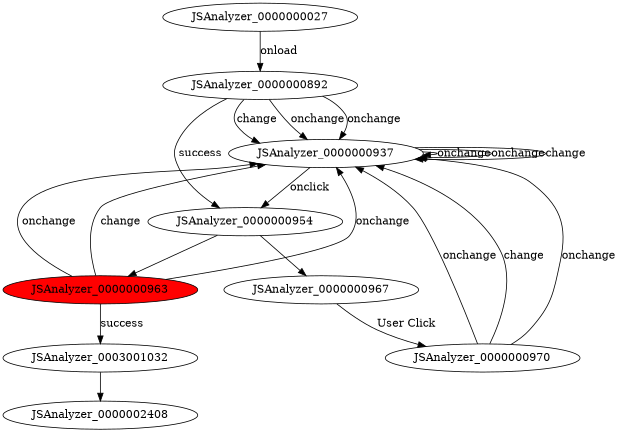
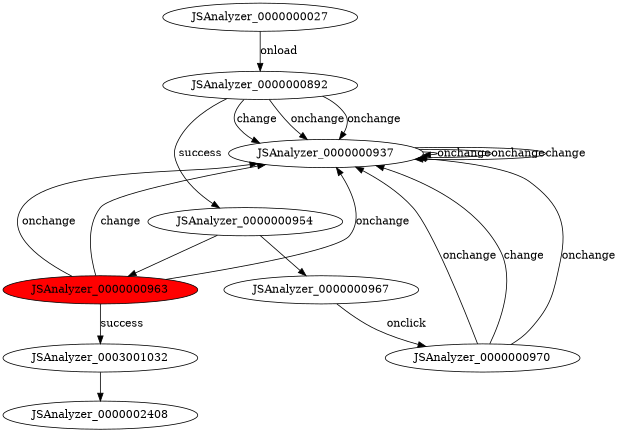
(289, 185) -> none
(406, 324) -> (406, 324)
